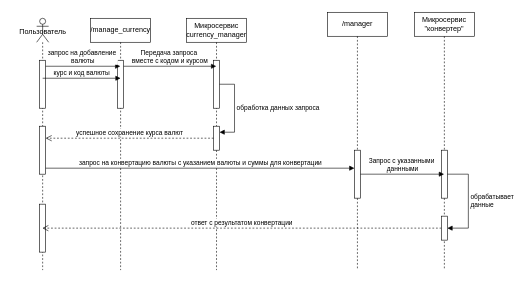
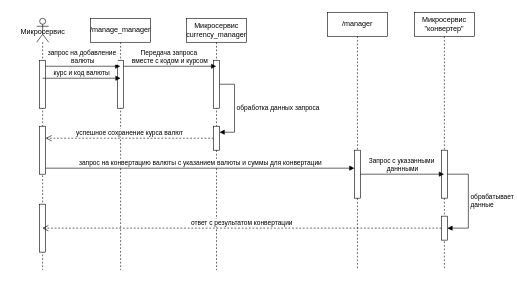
(120, 30) -> (120, 30)
(43, 32) -> (43, 32)
